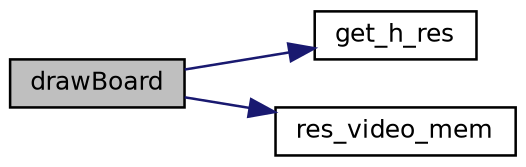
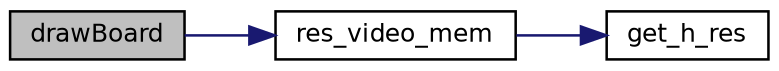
(237, 61) -> (549, 35)
